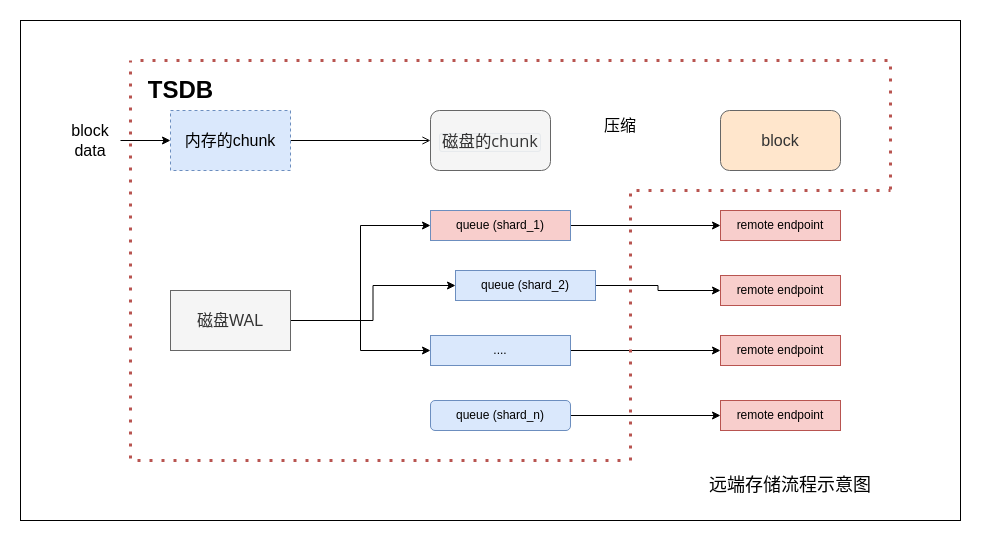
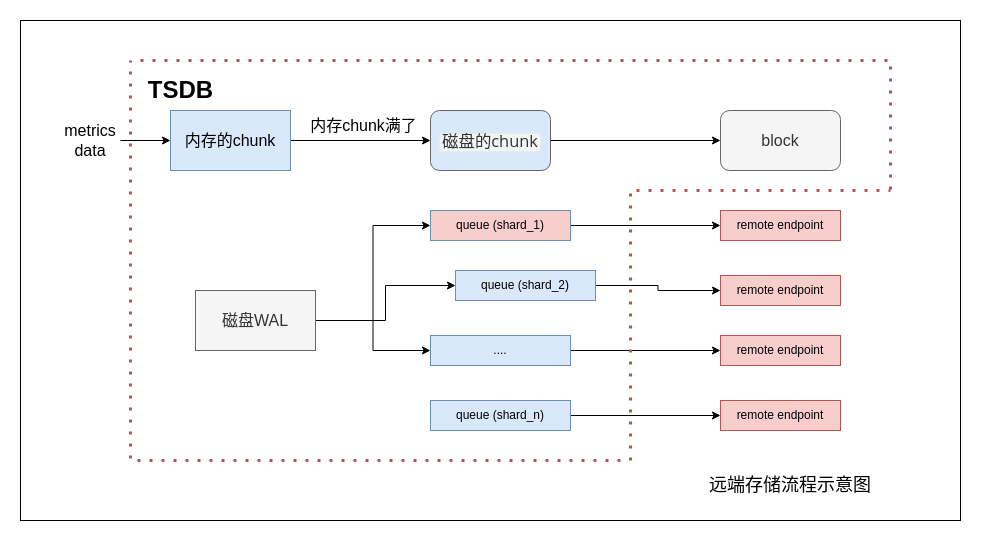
none -> (364, 126)
(621, 126) -> none
(91, 141) -> (91, 141)
(231, 141) -> (231, 141)
(424, 141) -> (422, 141)
(491, 141) -> (491, 141)
none -> (632, 141)
(781, 141) -> (781, 141)
(231, 321) -> (256, 321)
(501, 416) -> (501, 416)
